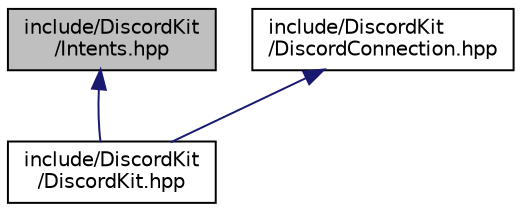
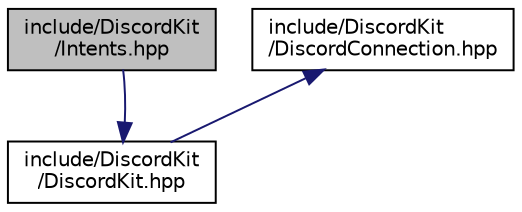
(99, 116) -> (125, 96)
